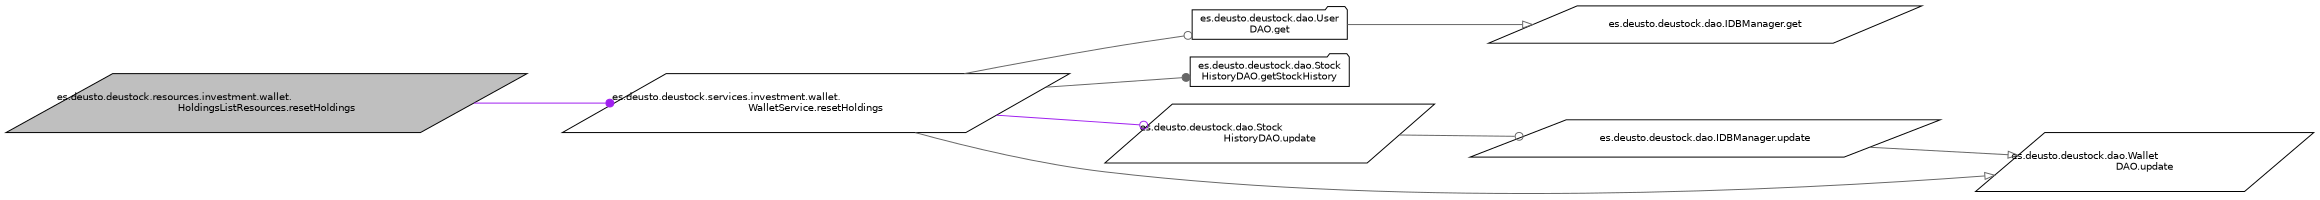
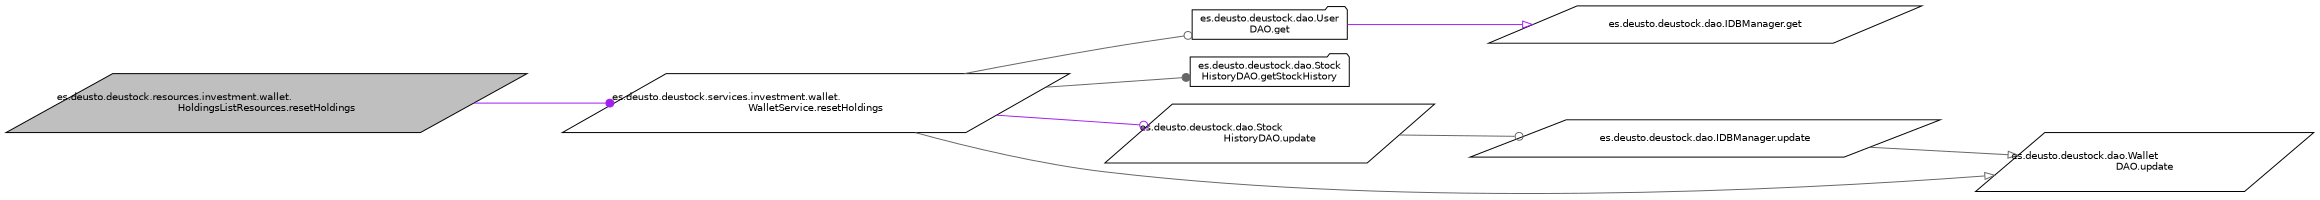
(1435, 25) -> (1435, 25)
